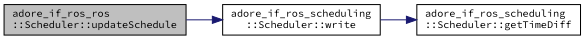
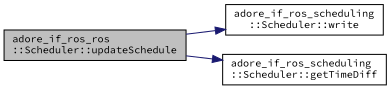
(393, 20) -> (199, 57)
